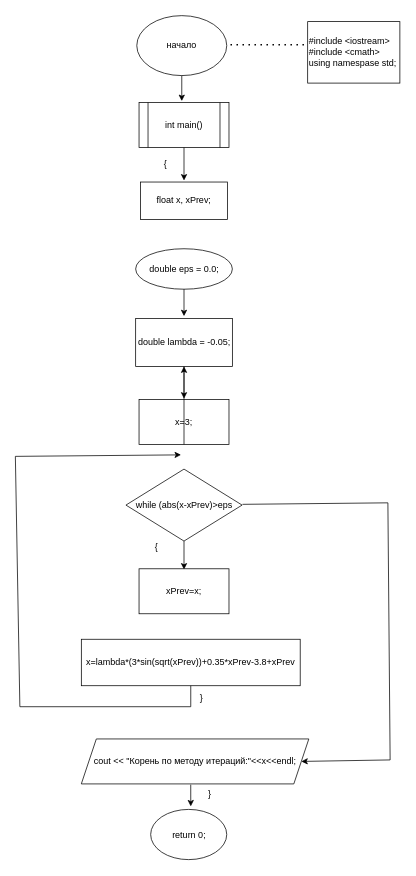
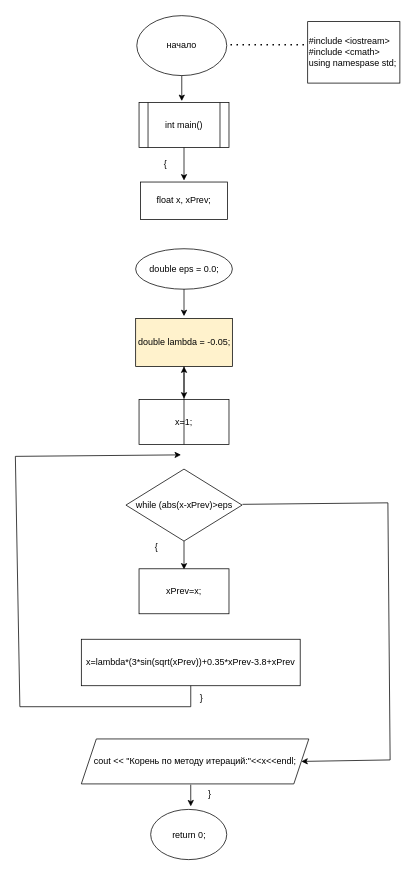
(184, 342) -> (184, 342)
(184, 422) -> (184, 422)
